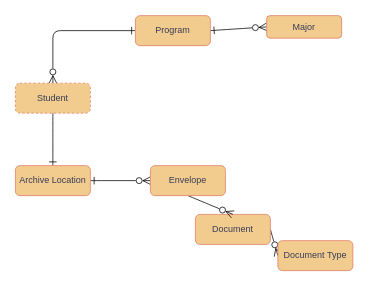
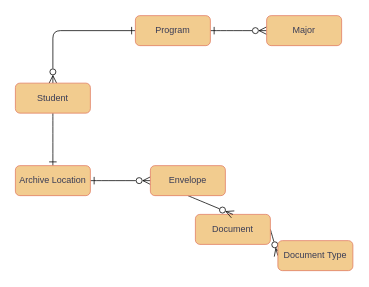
(304, 27) -> (304, 30)
(53, 98) -> (53, 98)
